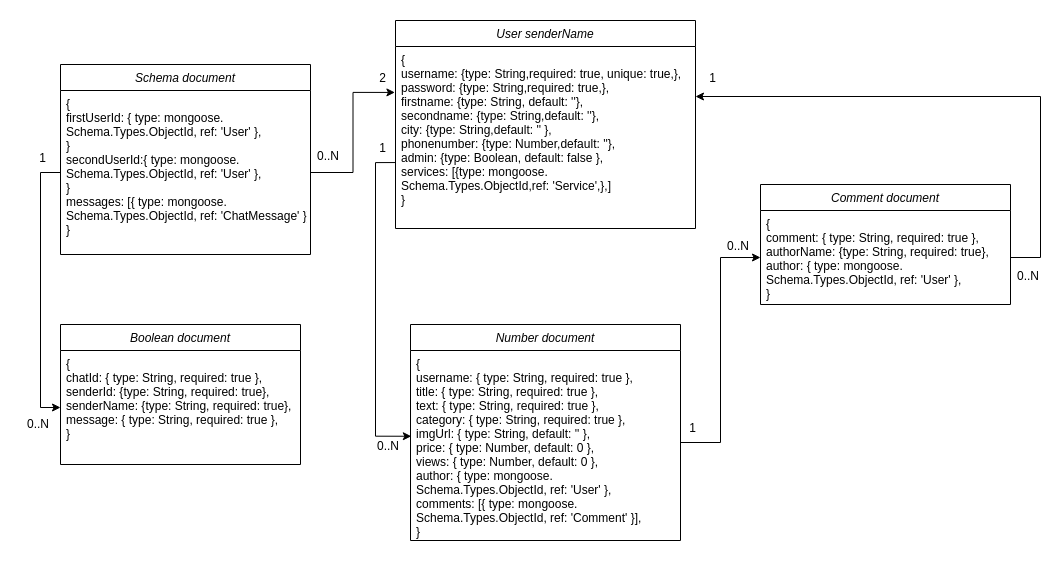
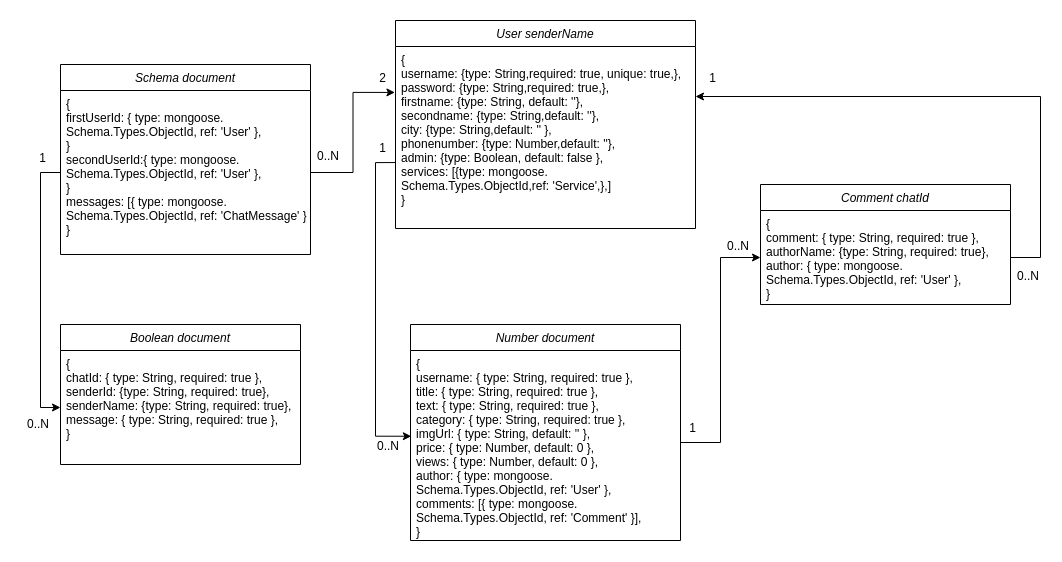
(885, 198) -> (885, 198)
